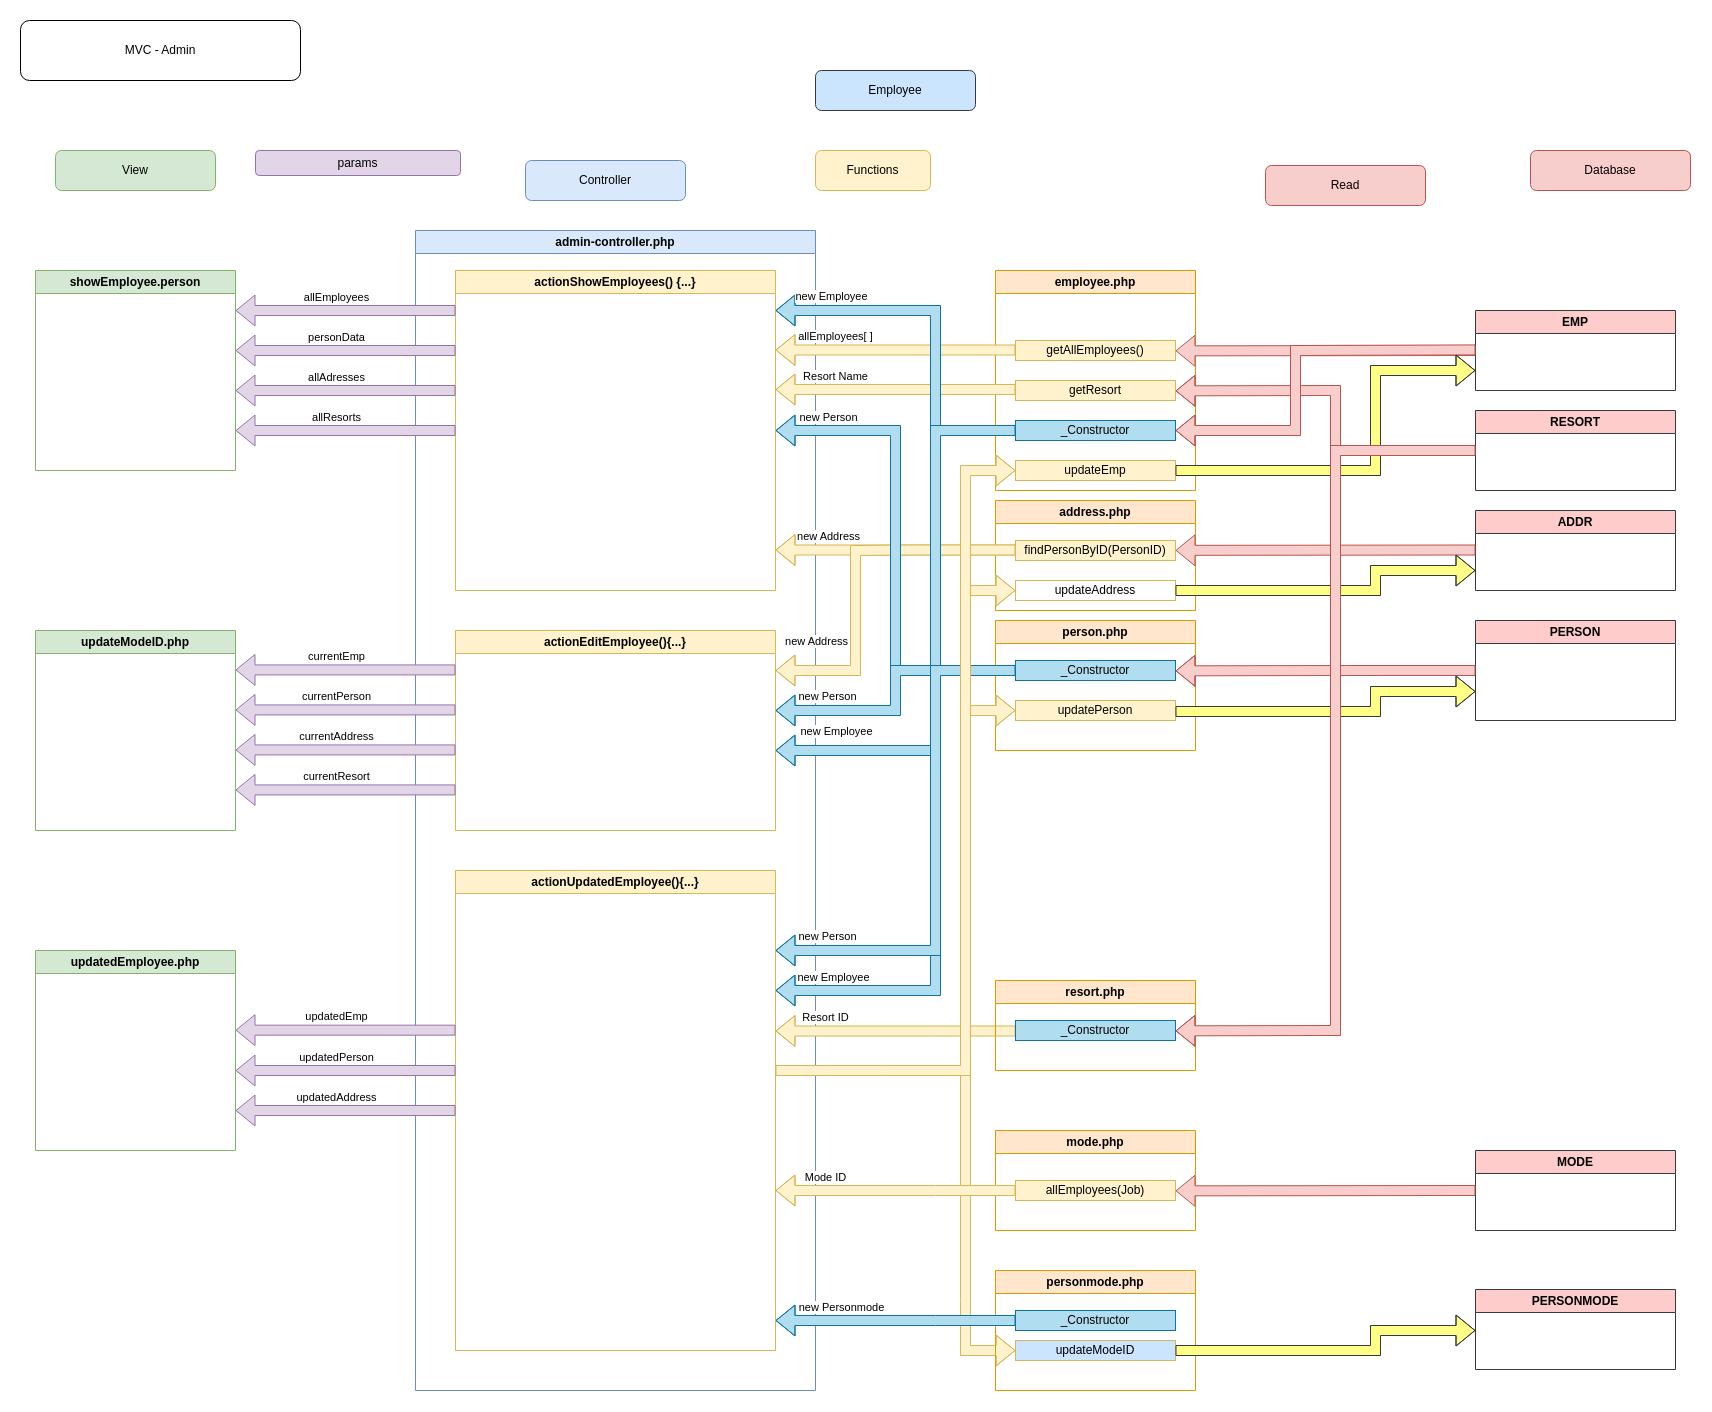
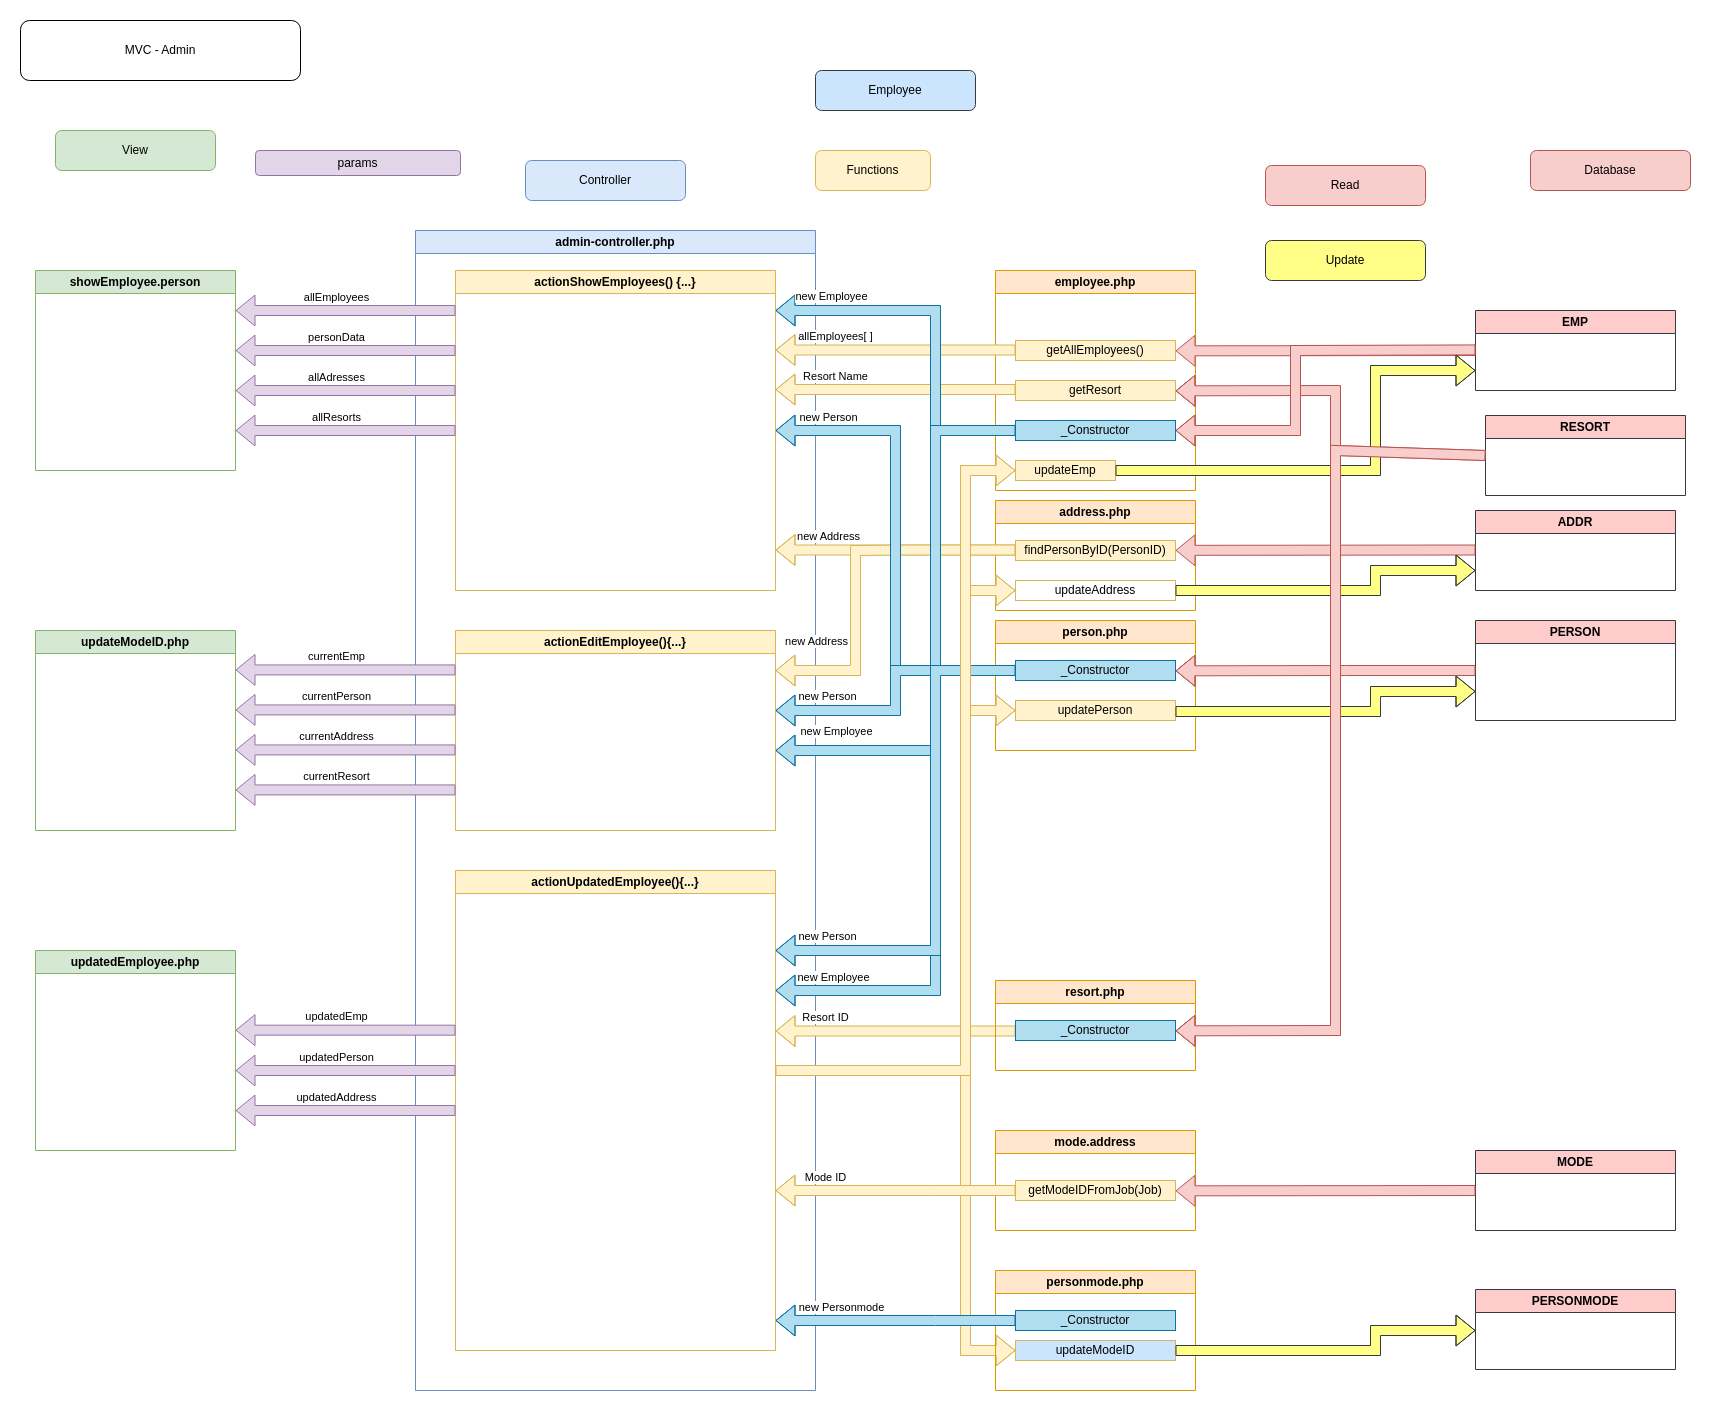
(136, 171) -> (136, 151)
none -> (1346, 261)
(1576, 451) -> (1586, 456)
(1096, 471) -> (1066, 471)
(1096, 1143) -> (1096, 1143)
(1096, 1191) -> (1096, 1191)
